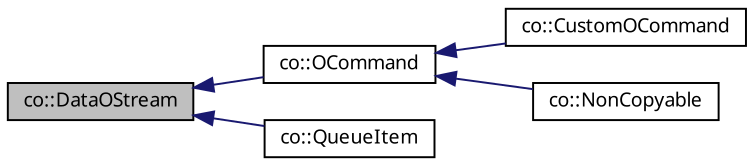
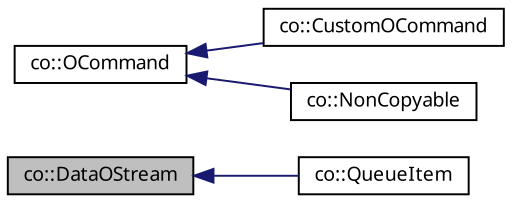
(238, 81) -> none
